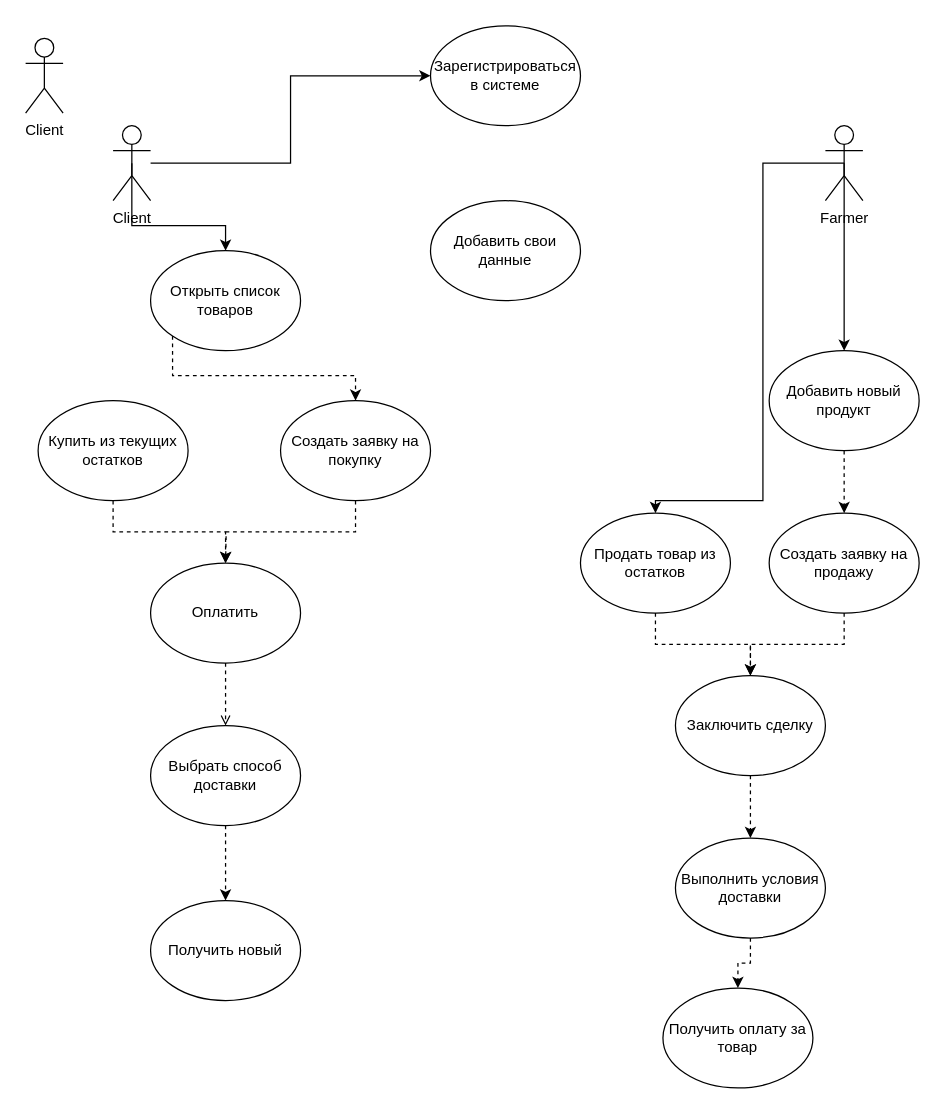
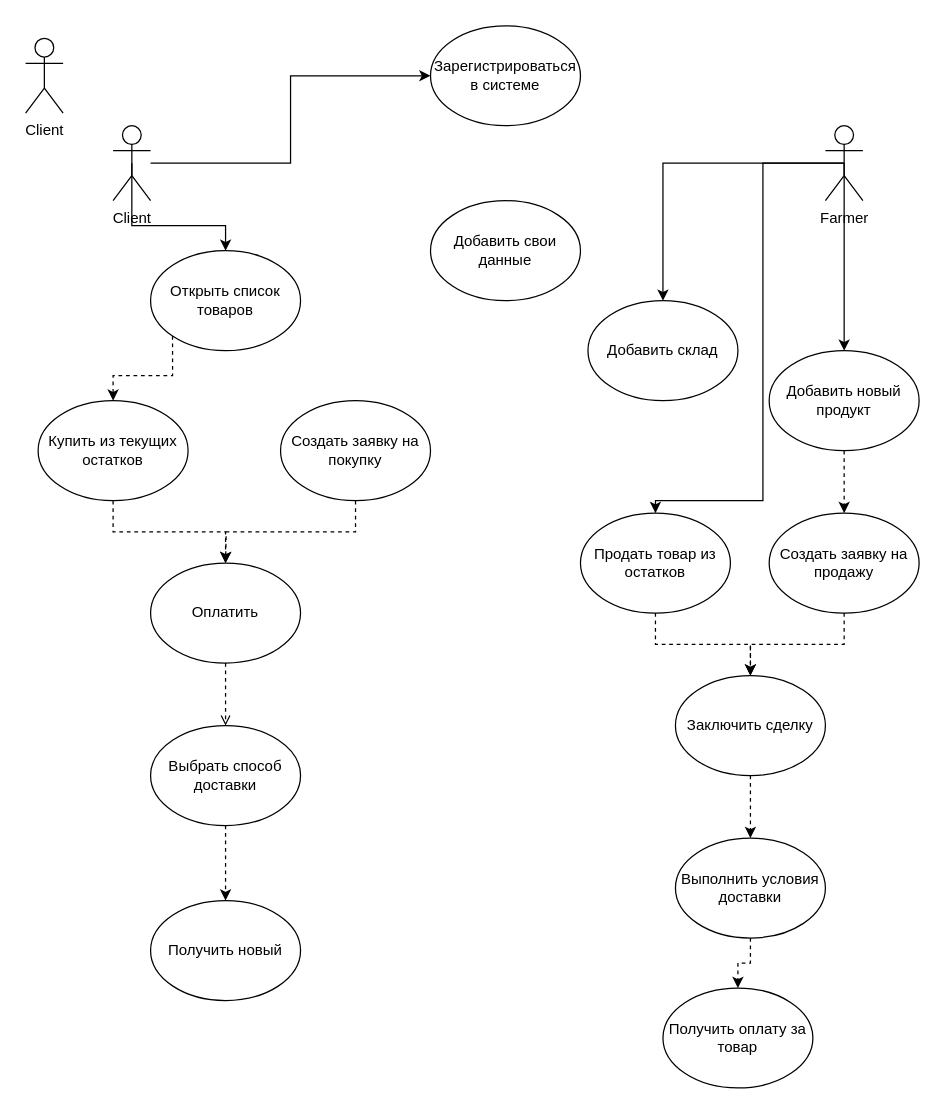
none -> (663, 178)
none -> (663, 351)
(271, 376) -> (136, 376)
